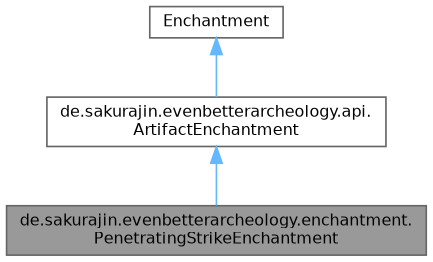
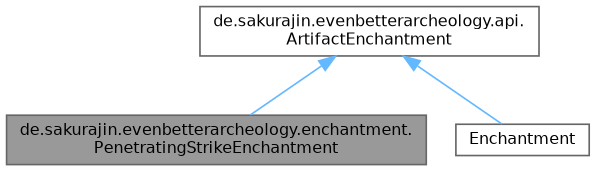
(216, 76) -> (460, 95)
